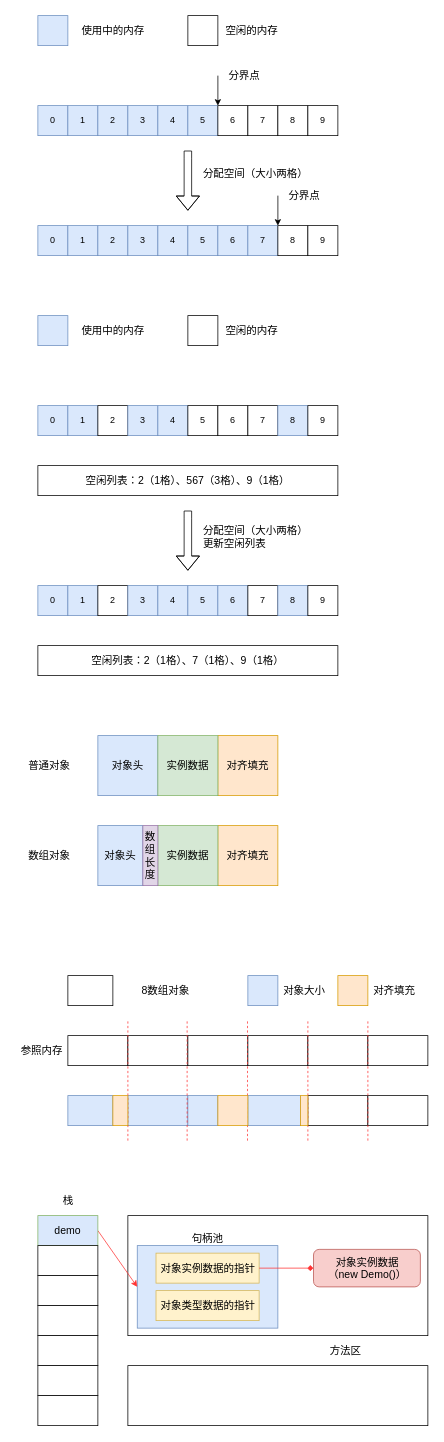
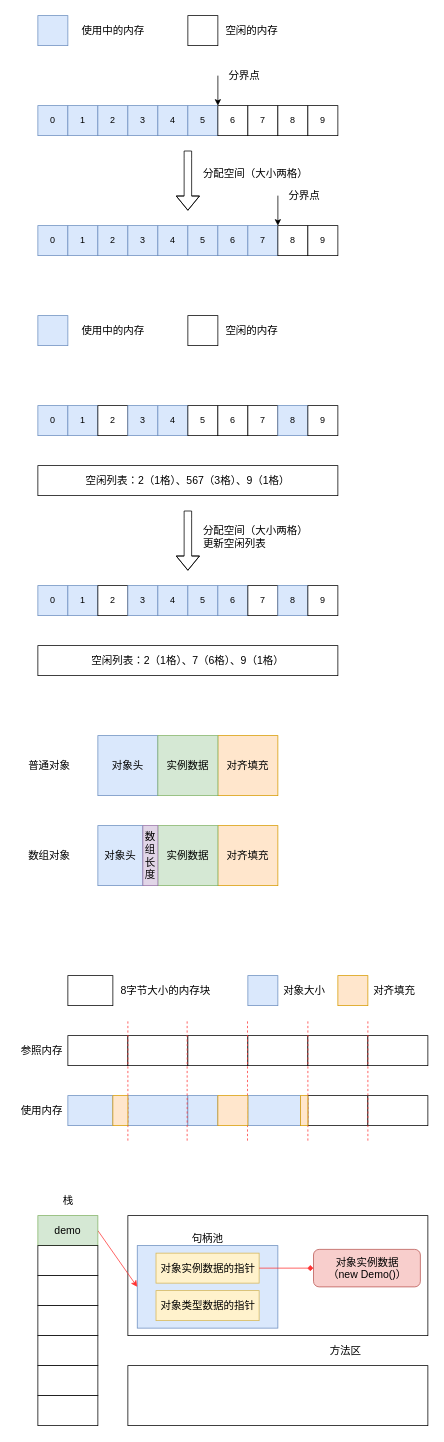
(188, 660) -> (188, 660)
(166, 990) -> (166, 990)
none -> (42, 1110)
(68, 1230) -> (68, 1230)
